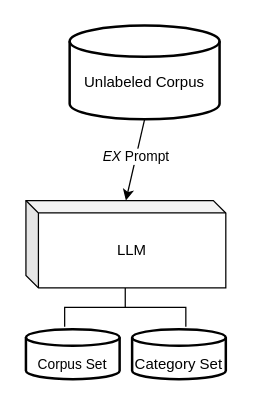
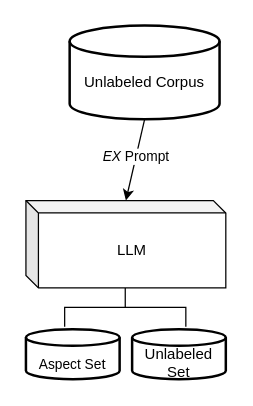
(73, 354) -> (73, 354)
(179, 354) -> (179, 354)
